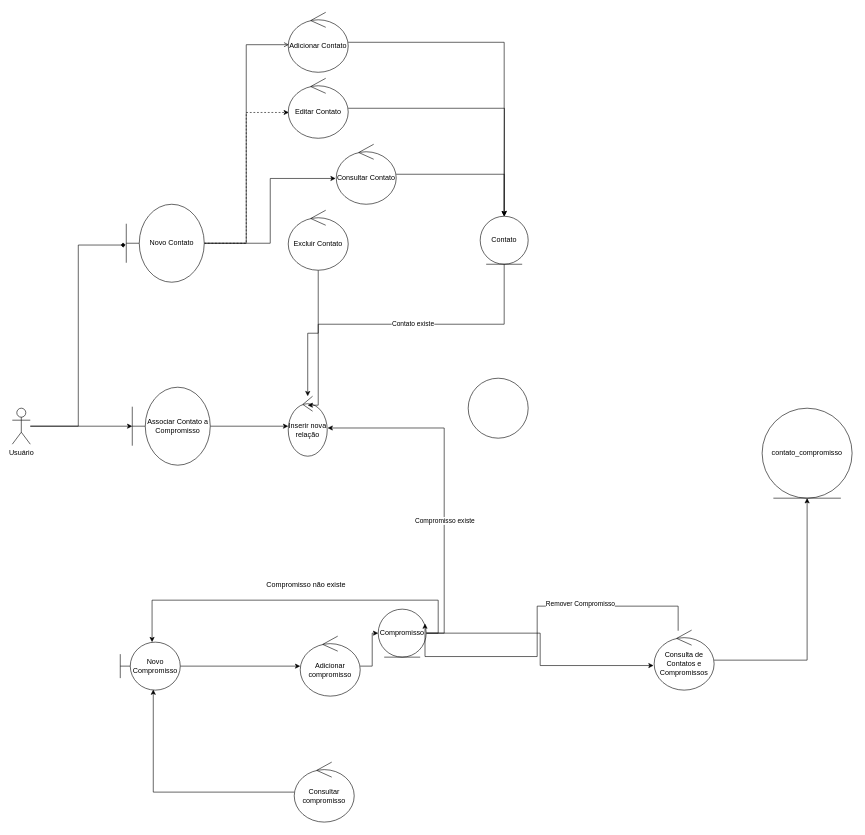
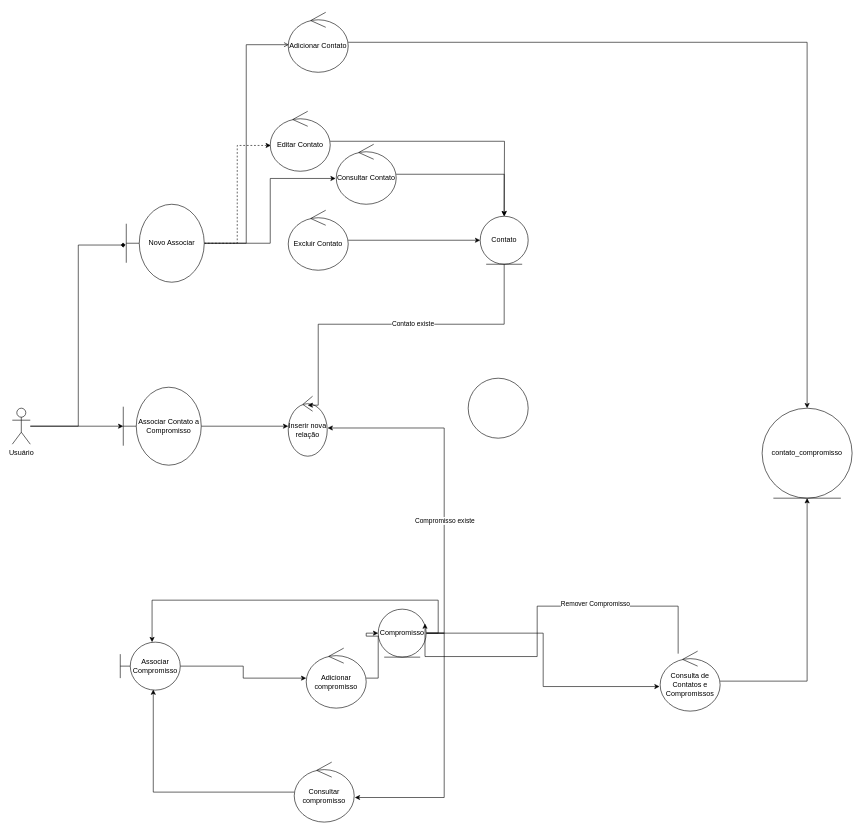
(504, 73) -> (806, 42)
(318, 108) -> (300, 141)
(172, 243) -> (172, 243)
(308, 390) -> (474, 240)
(171, 426) -> (162, 426)
(306, 585) -> none
(684, 660) -> (690, 681)
(155, 666) -> (155, 666)
(330, 666) -> (336, 678)
none -> (403, 798)
